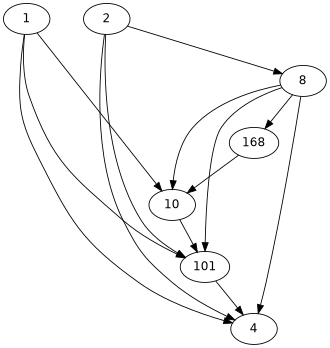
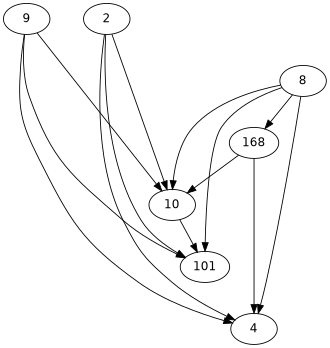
(27, 19) -> (27, 19)
(201, 49) -> (138, 108)
(227, 295) -> (254, 232)
